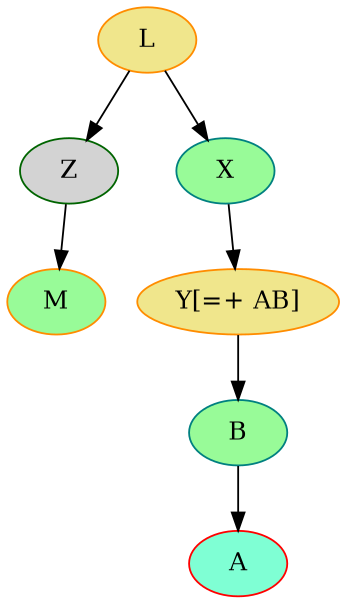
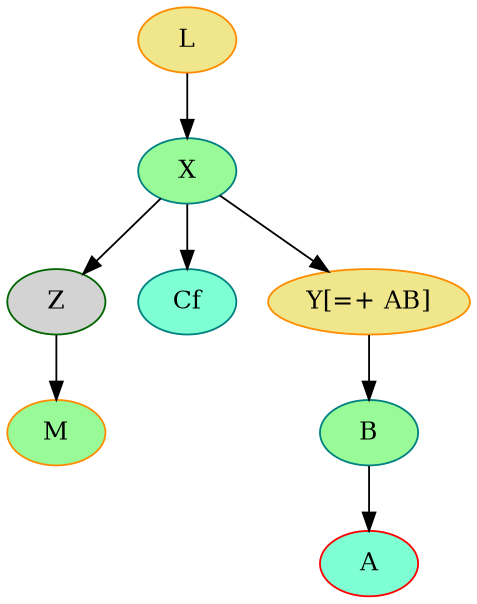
(113, 98) -> (129, 230)
none -> (187, 302)
